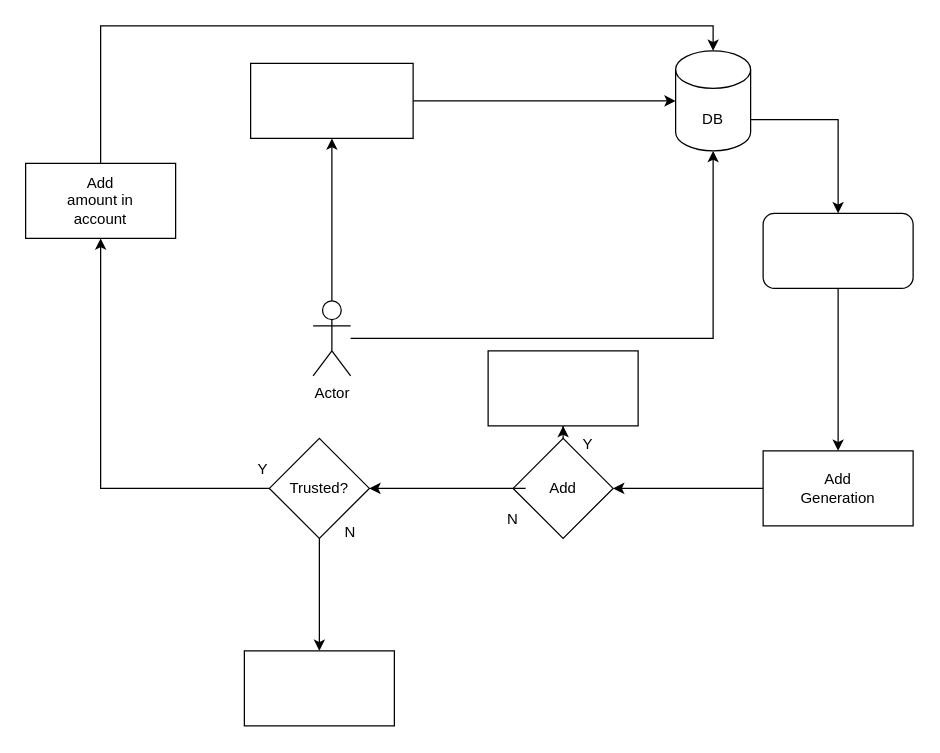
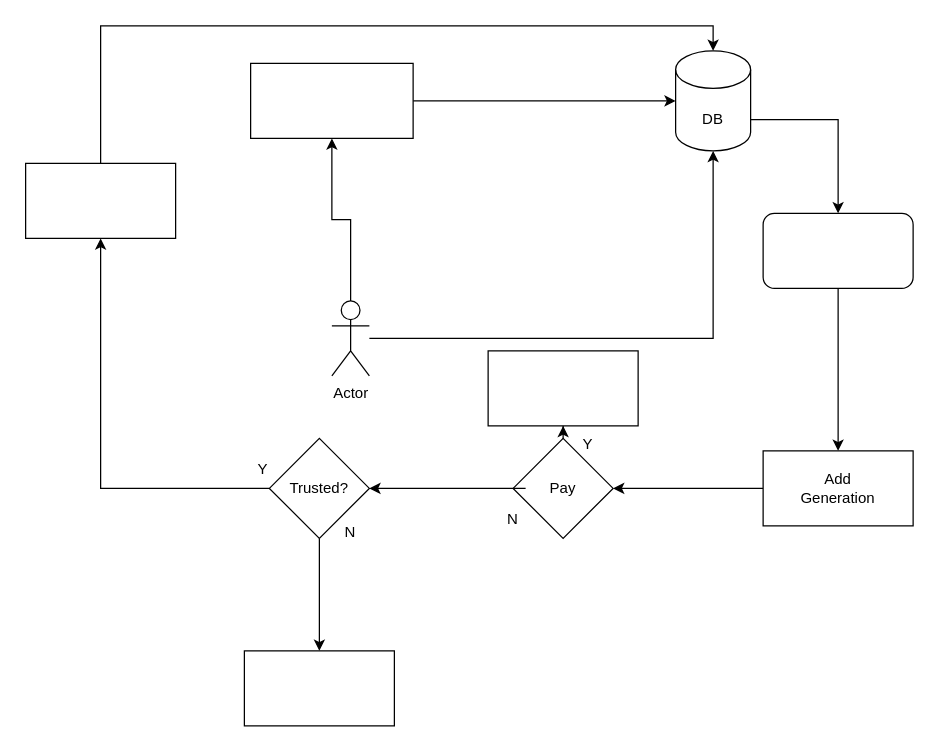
(101, 201) -> none
(332, 338) -> (351, 338)
(563, 488) -> (563, 488)
